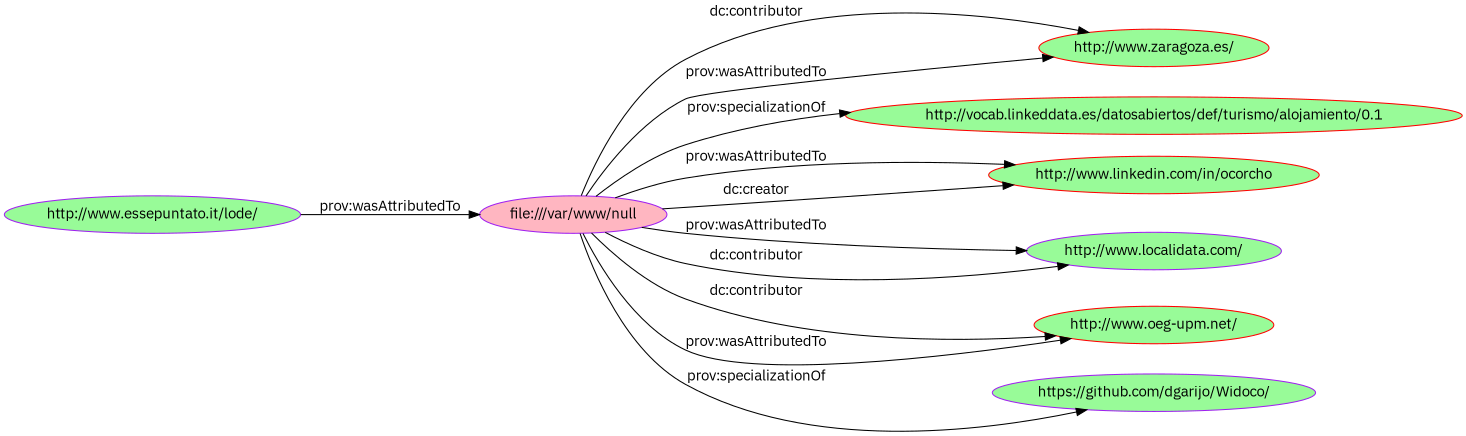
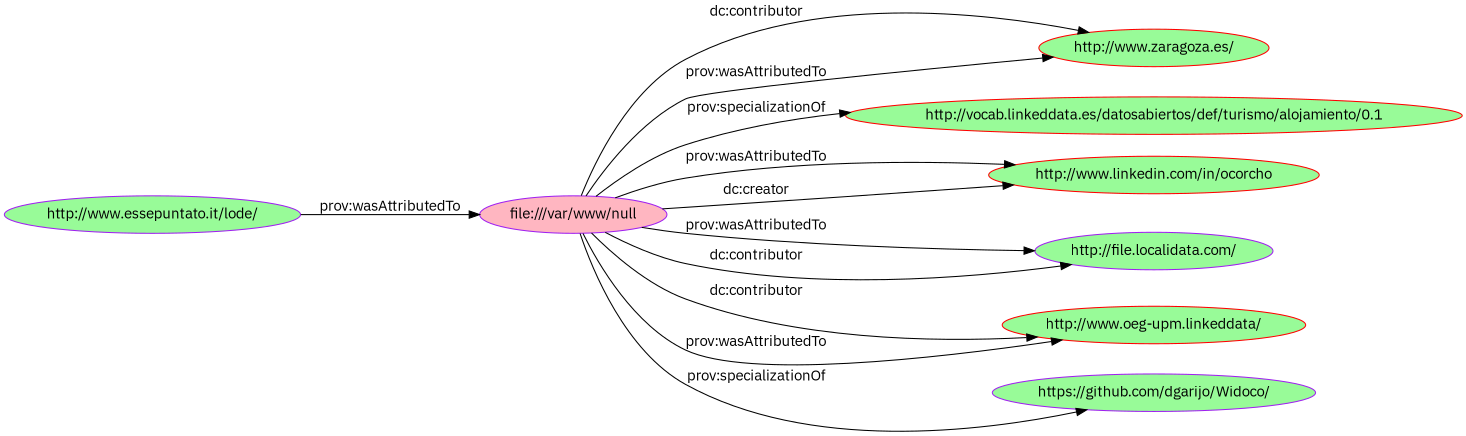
(1154, 251) -> (1154, 251)
(1154, 325) -> (1154, 325)
